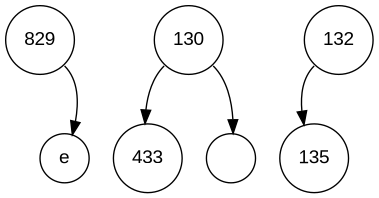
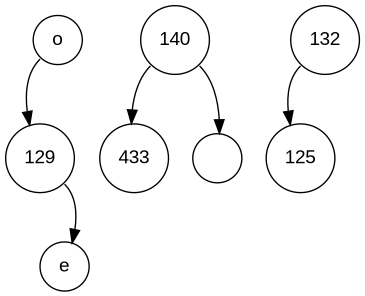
(40, 40) -> (40, 158)
none -> (58, 40)
(189, 40) -> (175, 40)
(314, 158) -> (301, 158)
